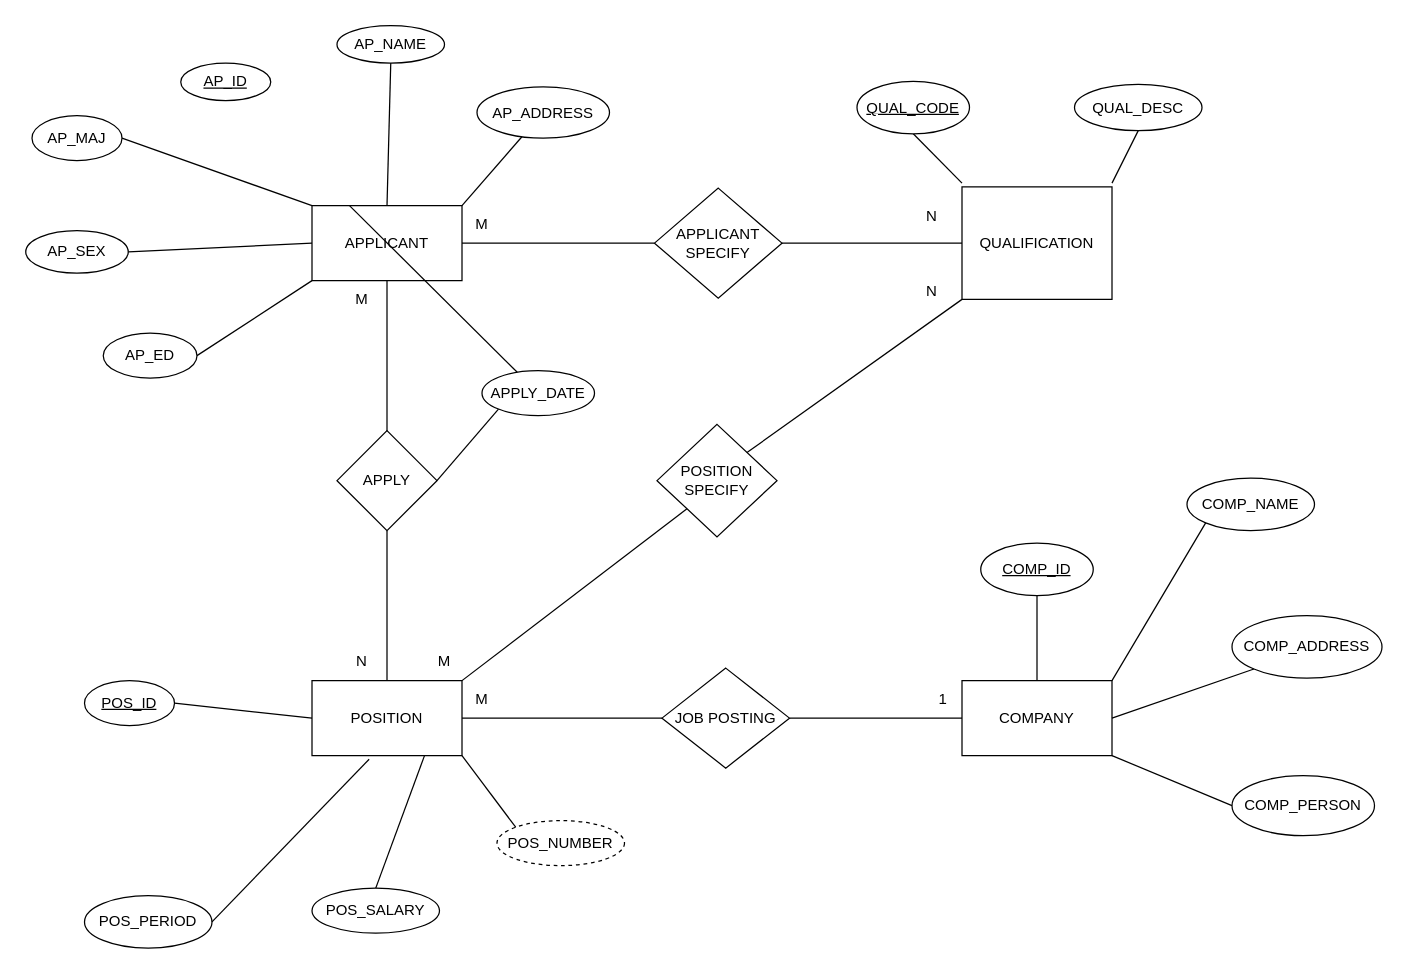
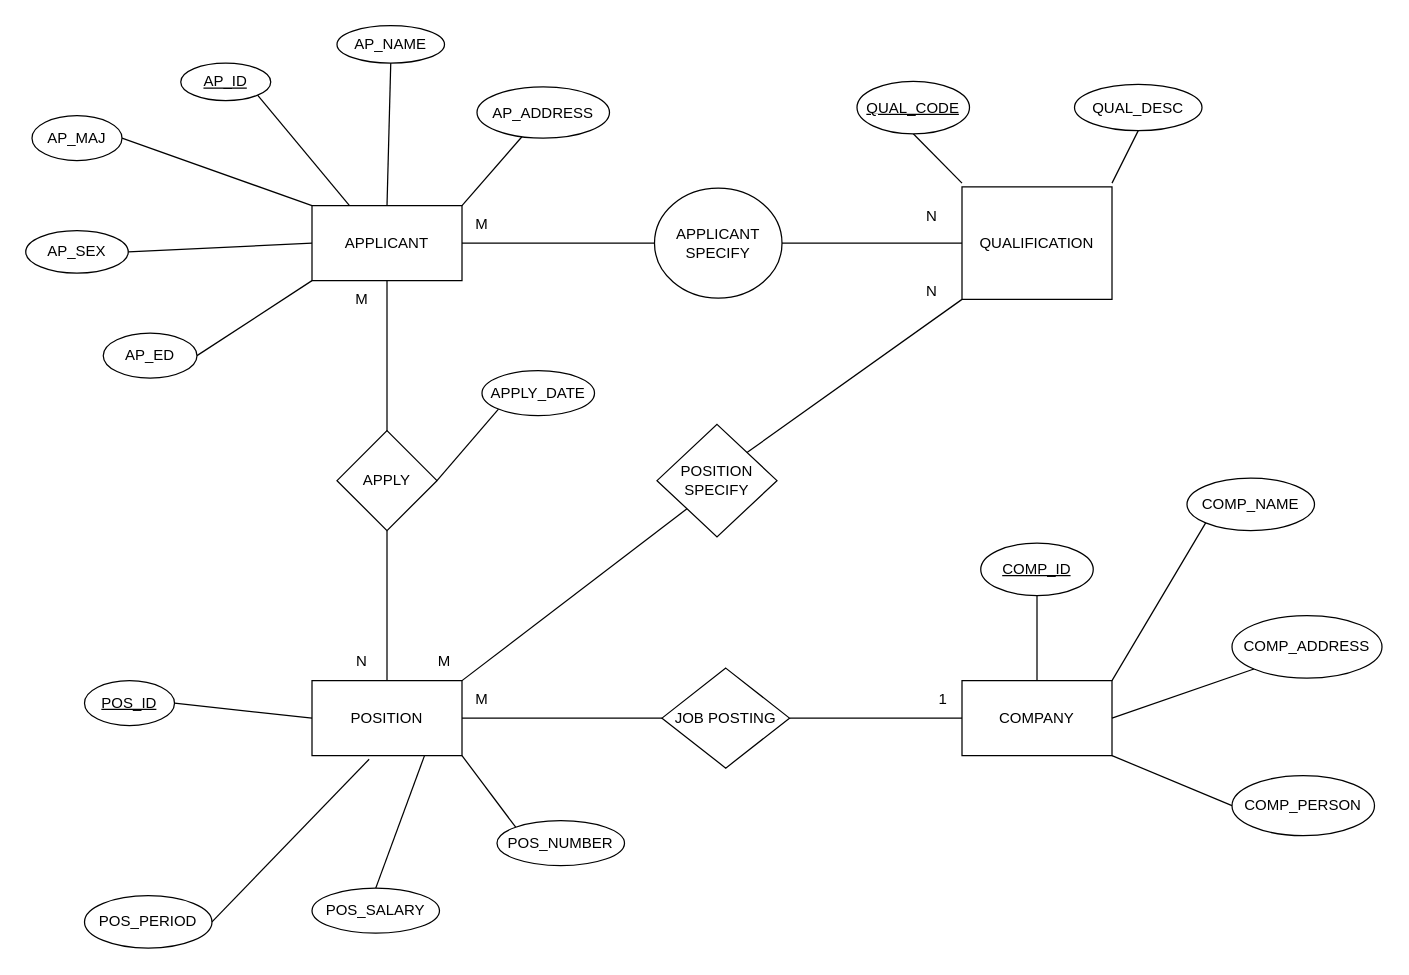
(718, 243) -> (718, 243)
(433, 289) -> (304, 151)
(561, 843) -> (561, 843)
